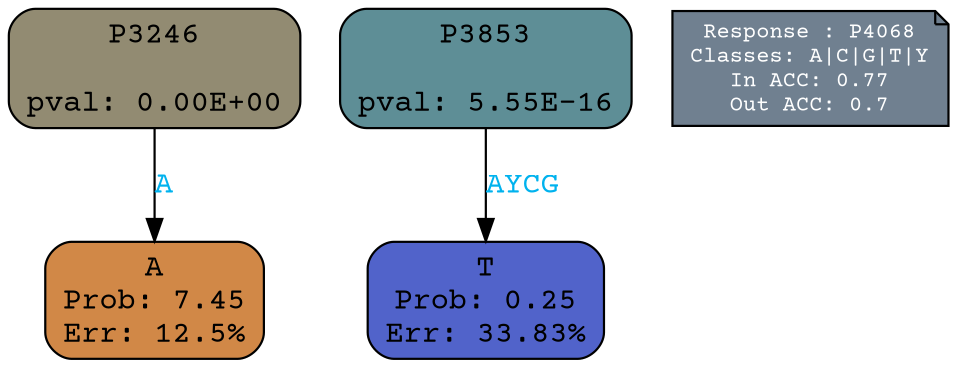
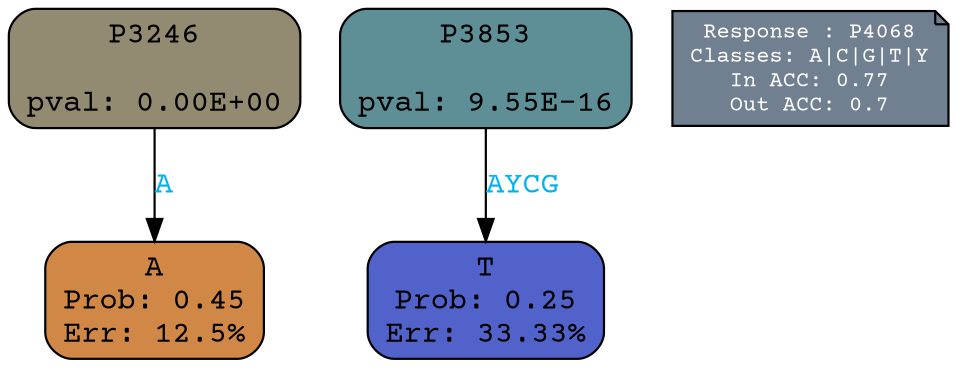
(486, 68) -> (486, 68)
(155, 300) -> (155, 300)
(486, 300) -> (486, 300)
